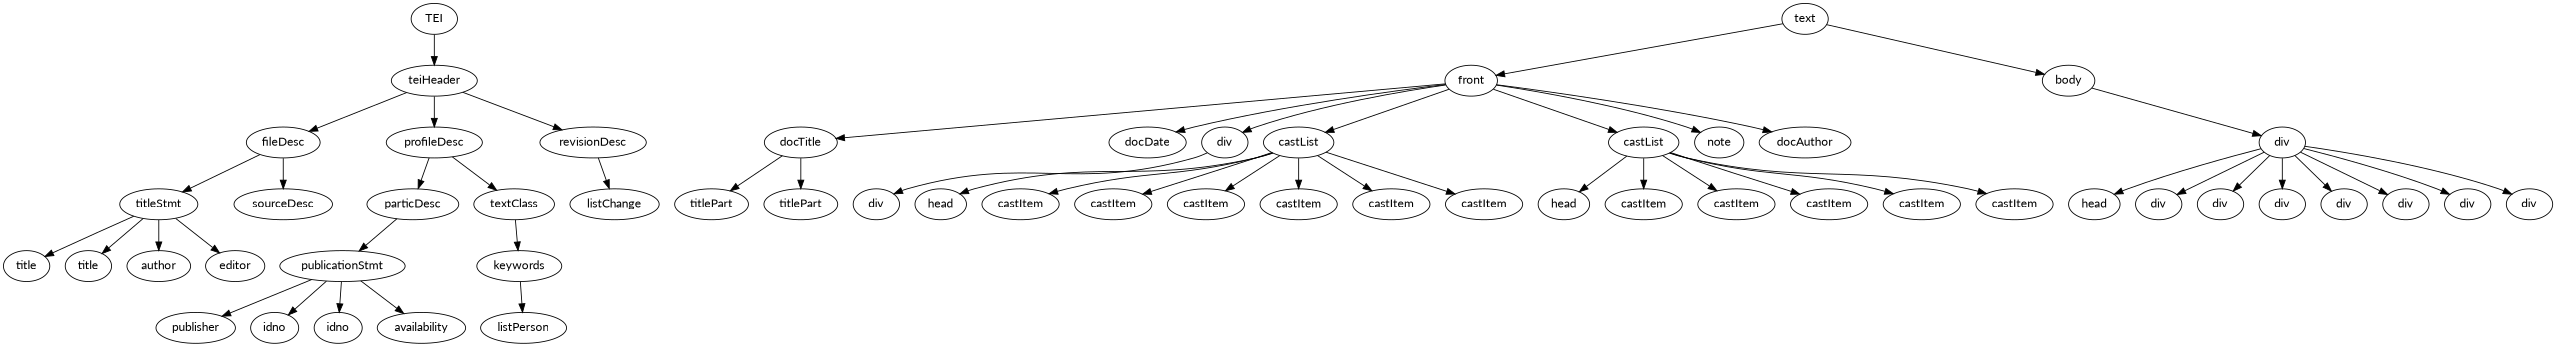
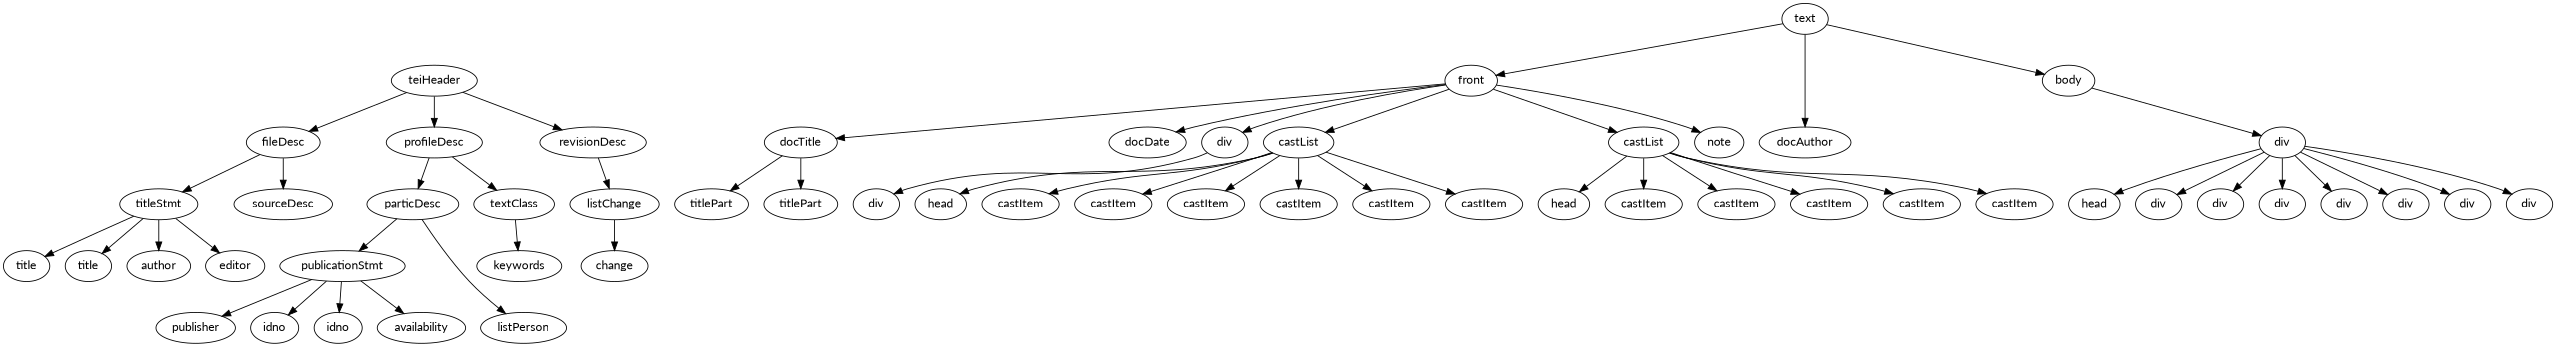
(434, 19) -> none
(1630, 104) -> (1805, 76)
none -> (615, 266)
(521, 293) -> (457, 267)
